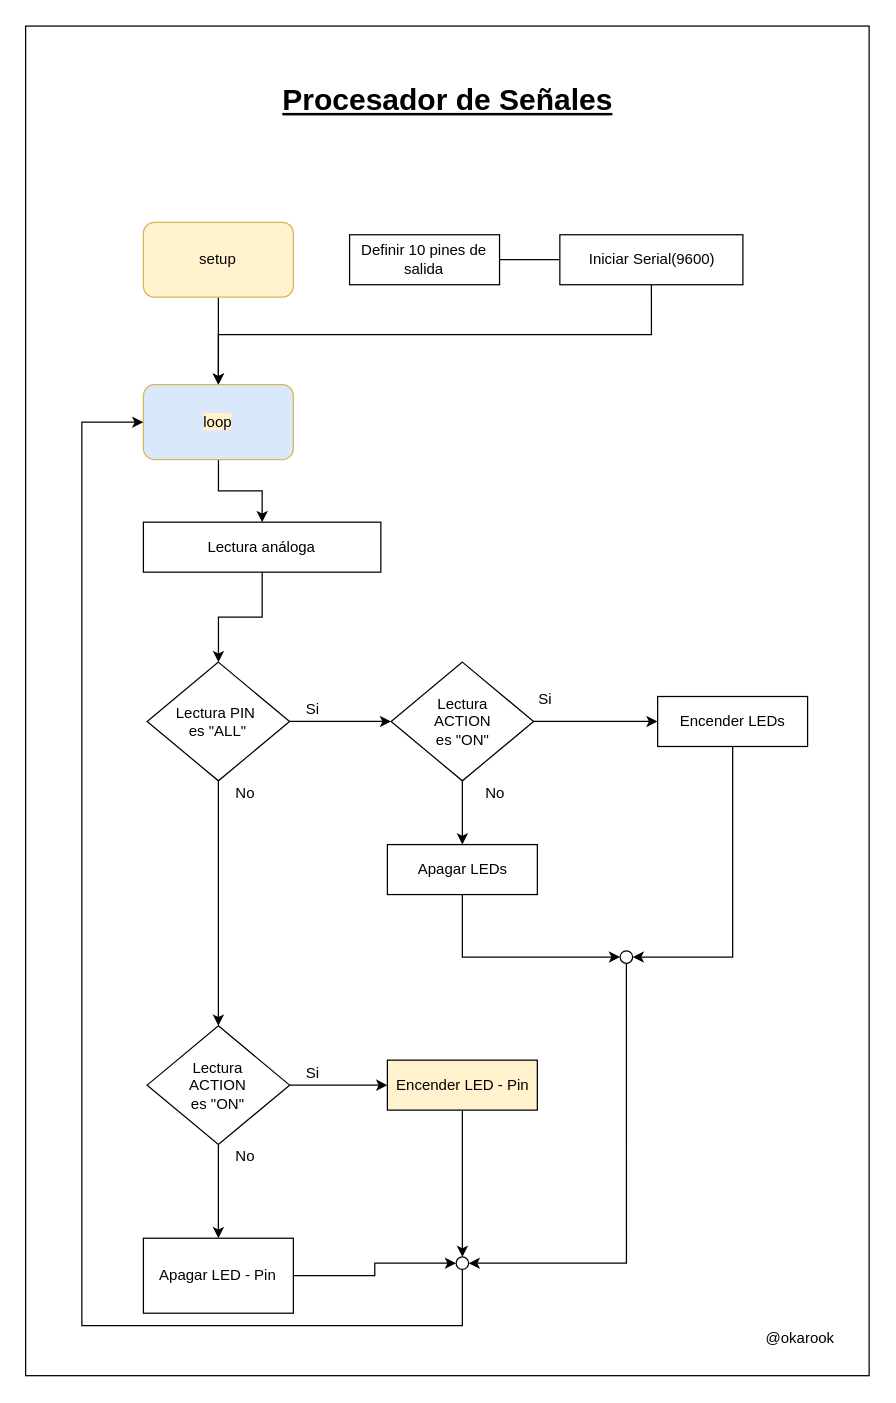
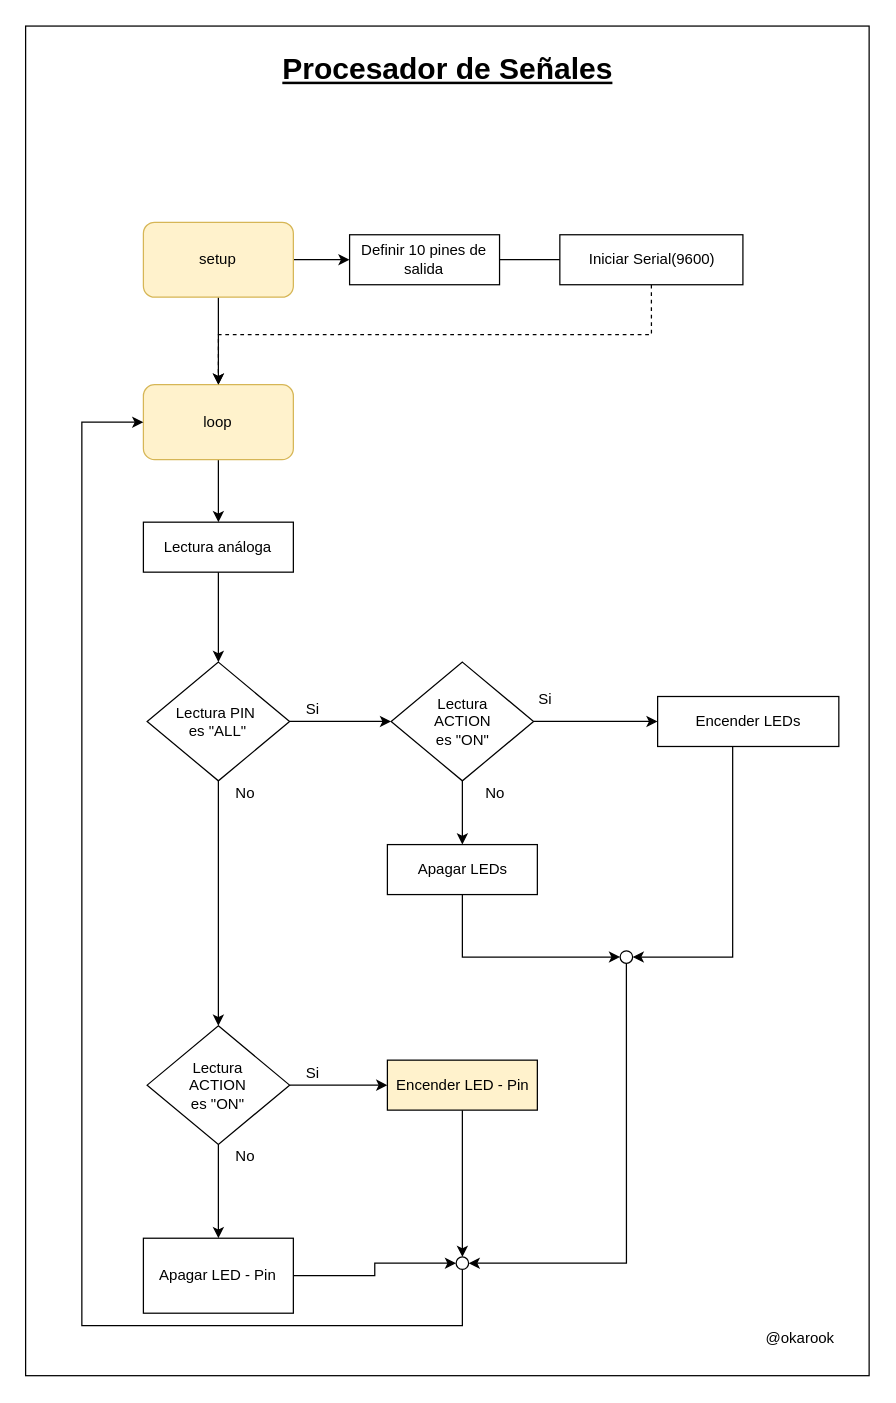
(448, 101) -> (448, 69)
none -> (318, 259)
(460, 334) -> (460, 334)
(218, 422) -> (218, 422)
(262, 547) -> (218, 547)
(733, 721) -> (748, 721)
